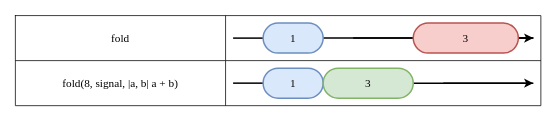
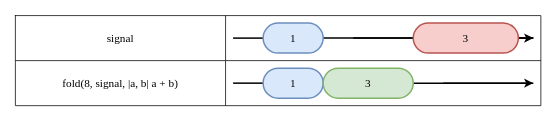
(120, 38) -> (120, 38)
